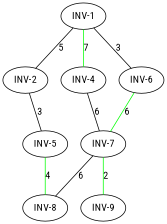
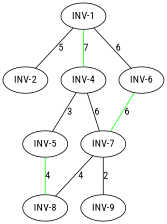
(118, 48) -> (118, 48)
(35, 112) -> (64, 112)
(81, 176) -> (81, 176)
(103, 176) -> (103, 176)
